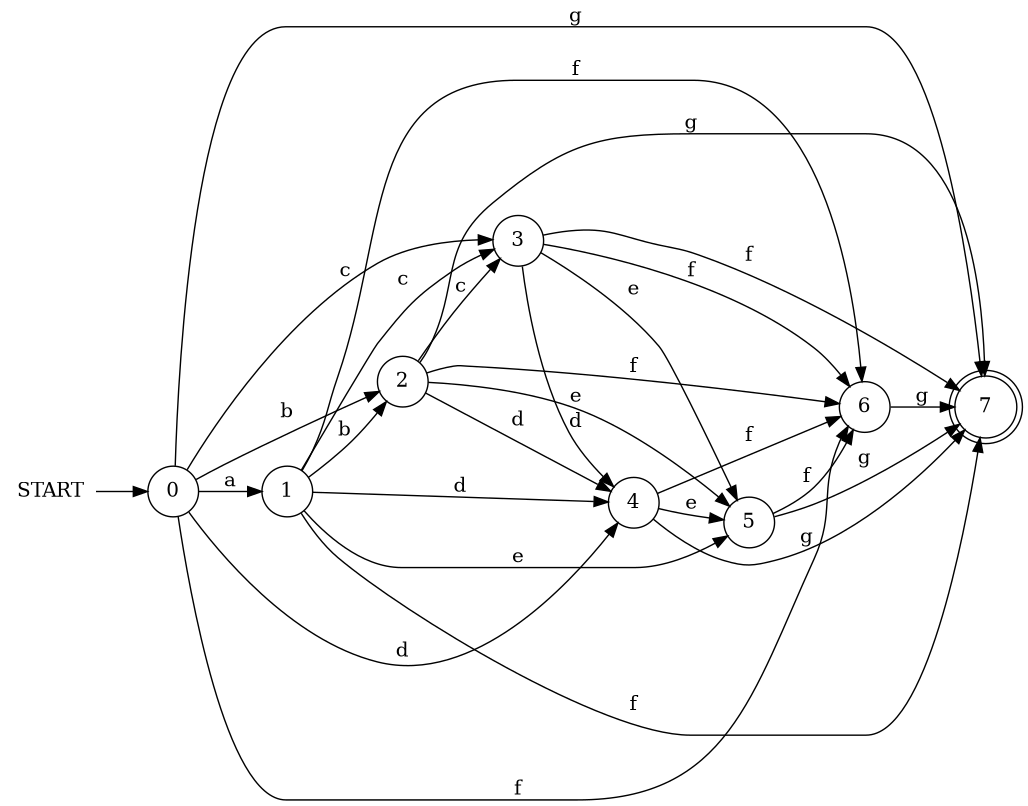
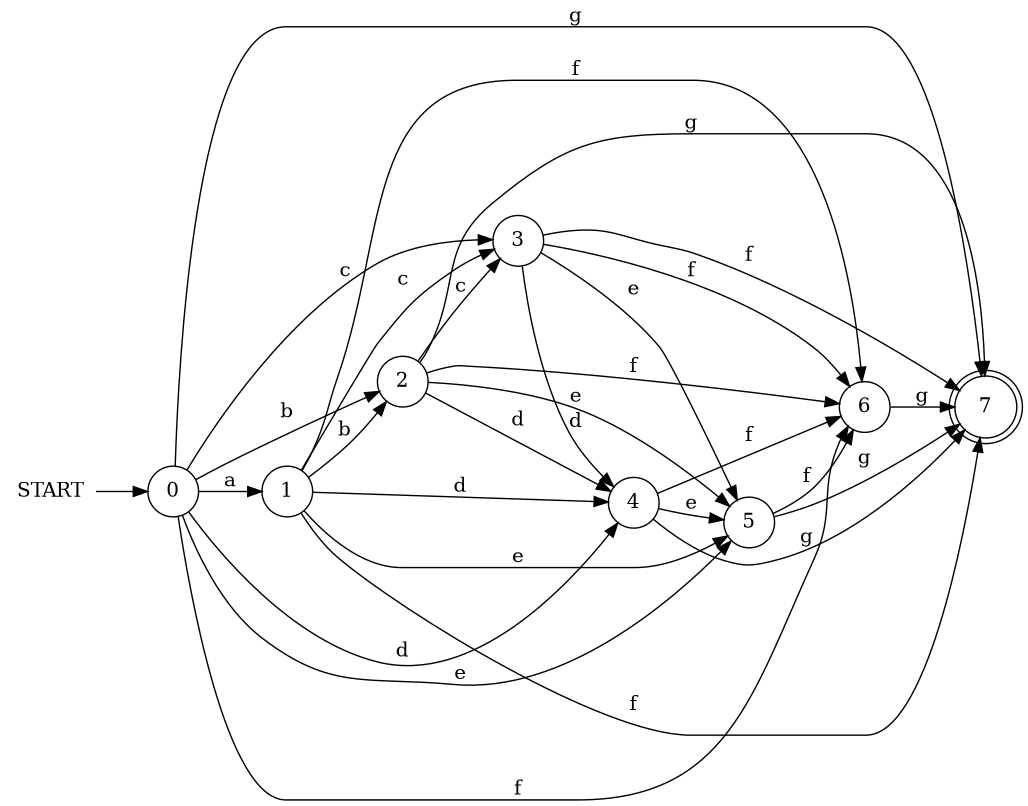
none -> (433, 683)
